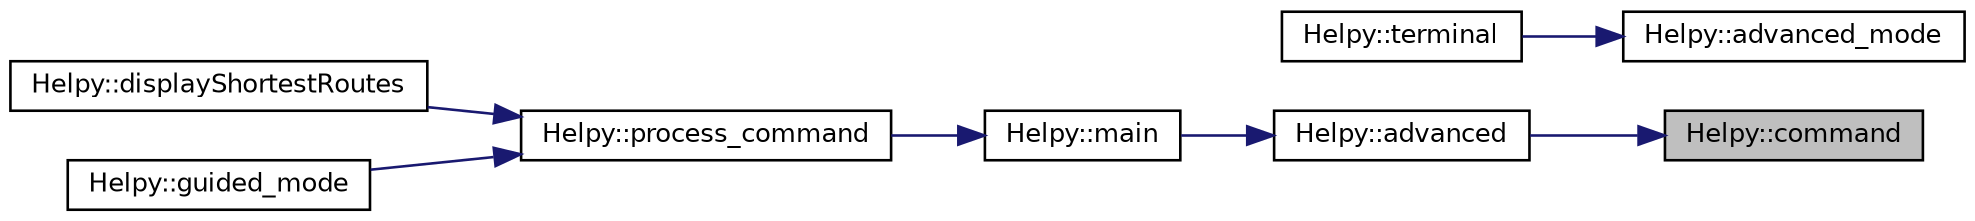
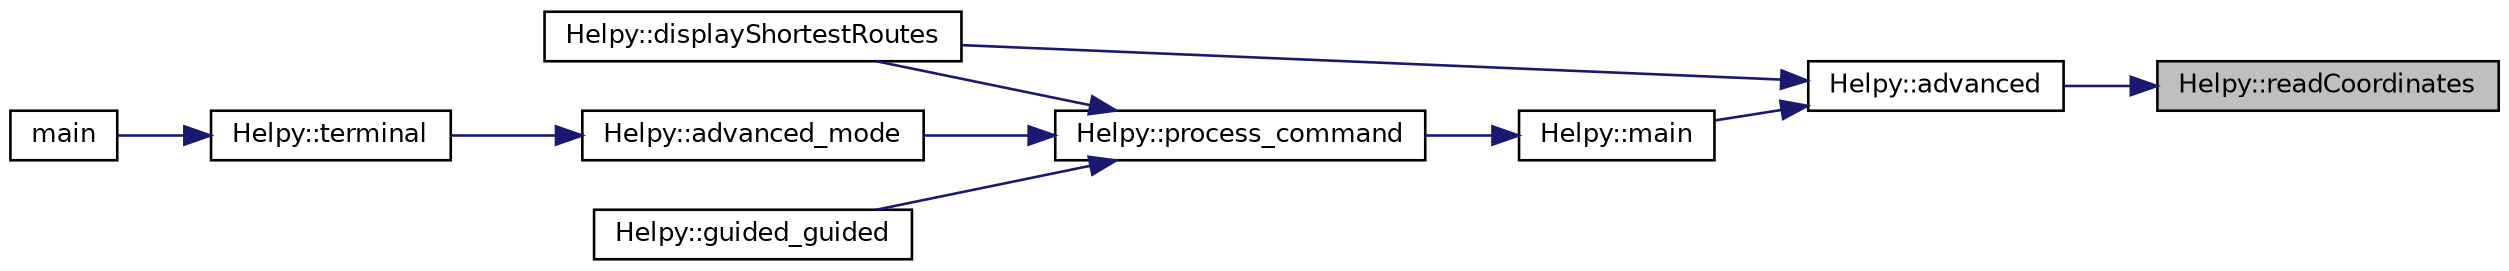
none -> (1371, 62)
none -> (64, 135)
none -> (976, 135)
(1794, 135) -> (2328, 86)
(219, 185) -> (753, 234)
